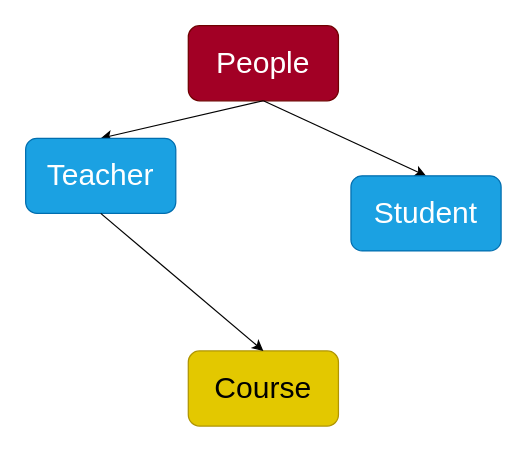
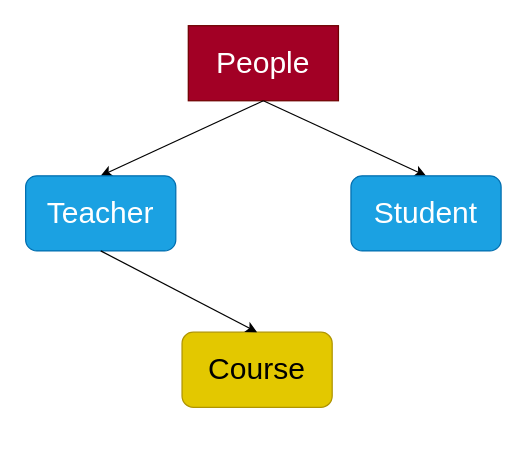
(263, 63) -> (263, 63)
(101, 176) -> (101, 213)
(263, 388) -> (257, 369)
